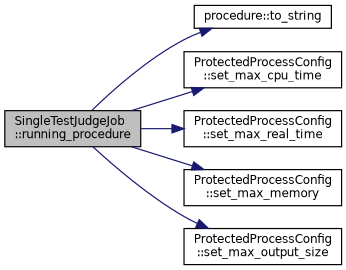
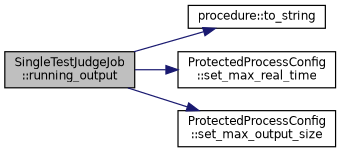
(263, 70) -> none
(73, 129) -> (70, 70)
(263, 188) -> none
